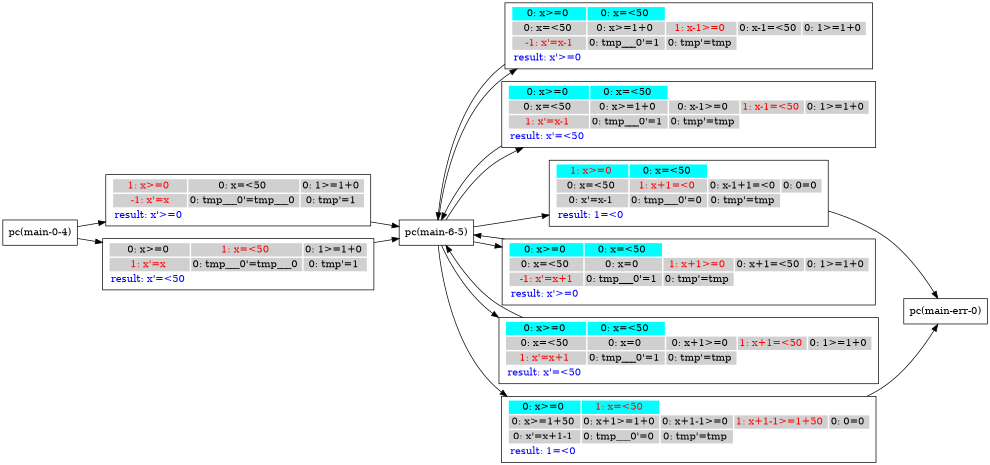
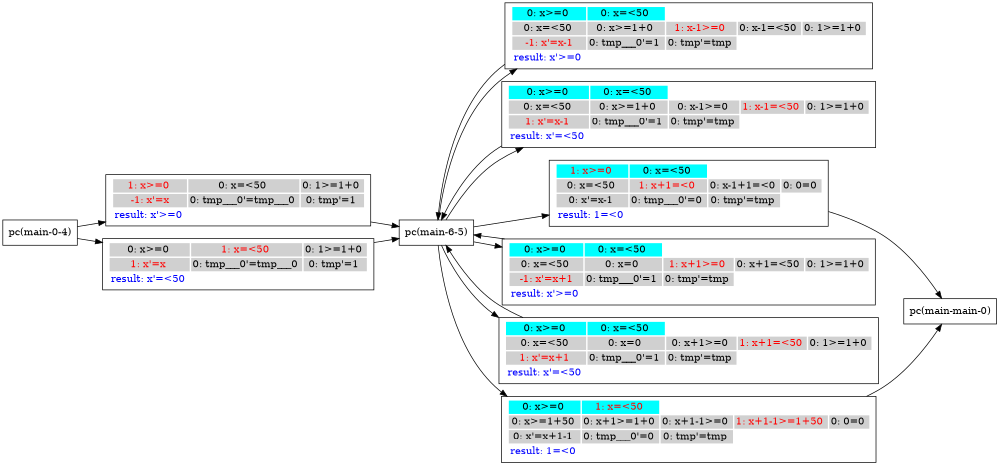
(946, 311) -> (950, 311)
